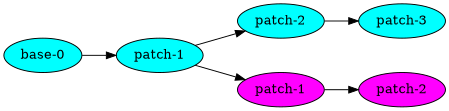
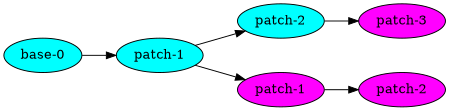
(402, 21) -> (402, 21)
